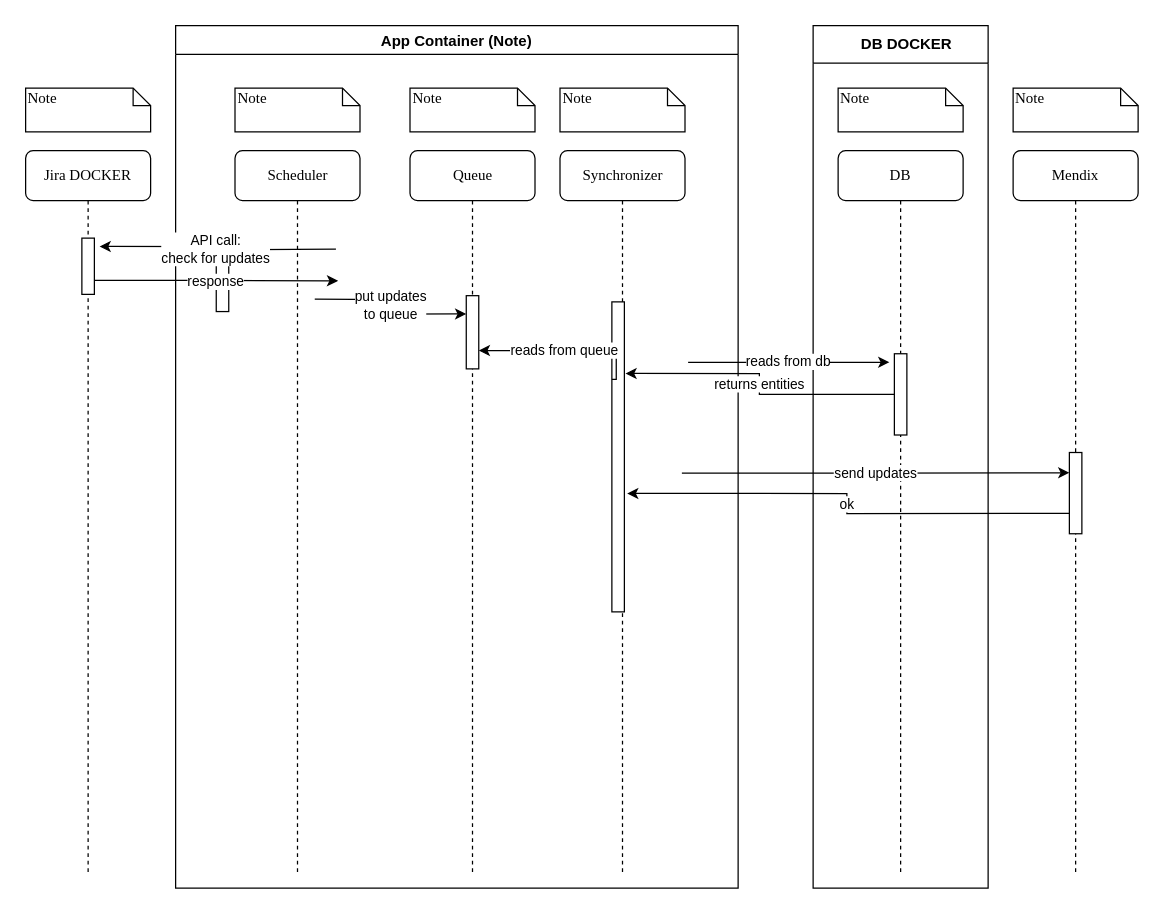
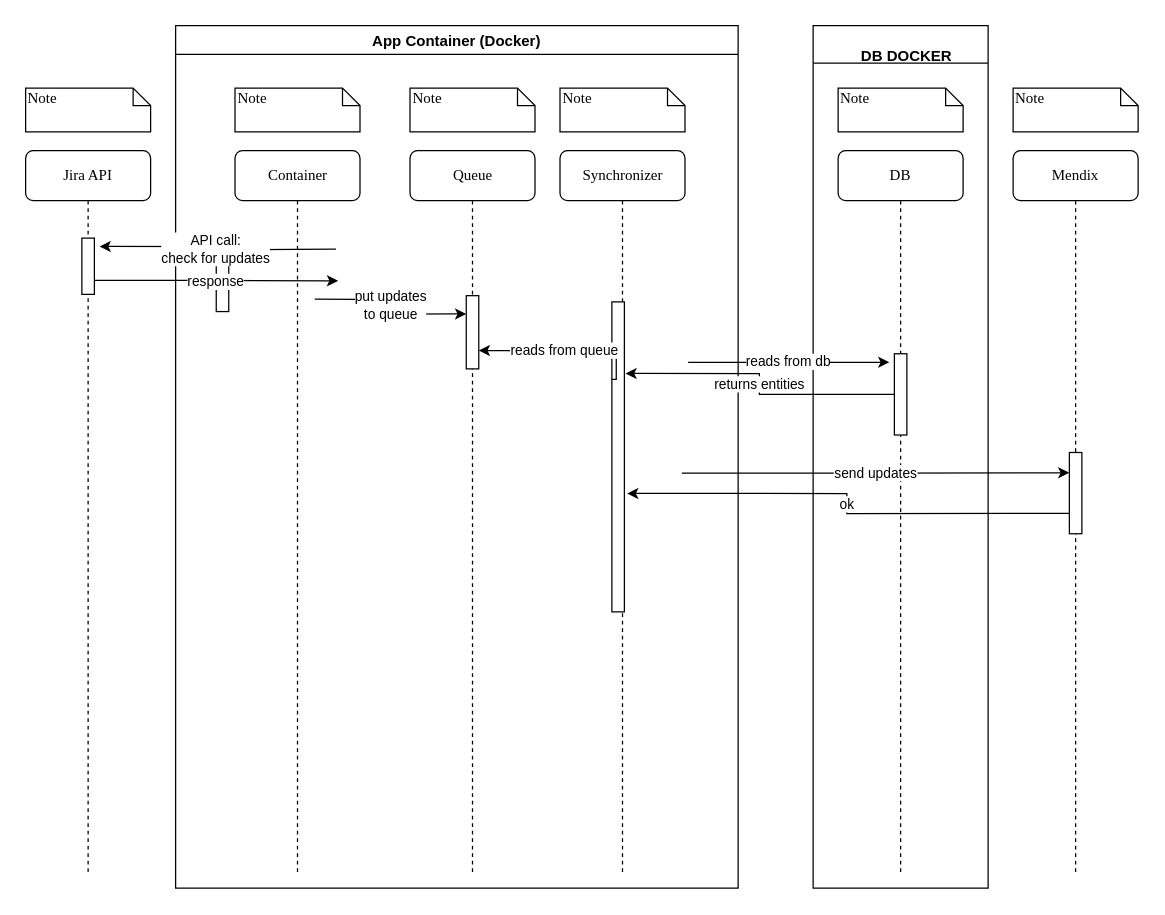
(456, 41) -> (456, 41)
(907, 44) -> (907, 57)
(88, 176) -> (88, 176)
(298, 176) -> (298, 176)
